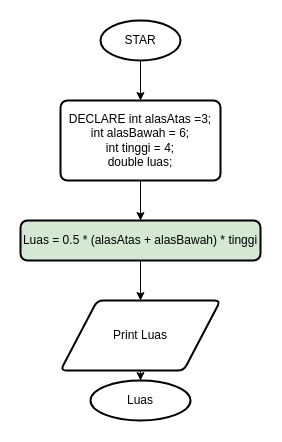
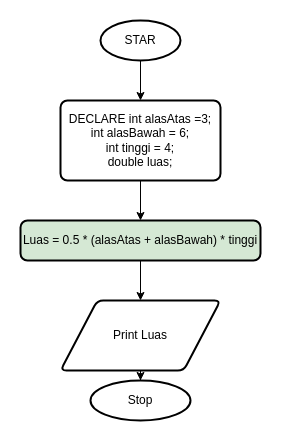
(141, 401) -> (141, 401)
